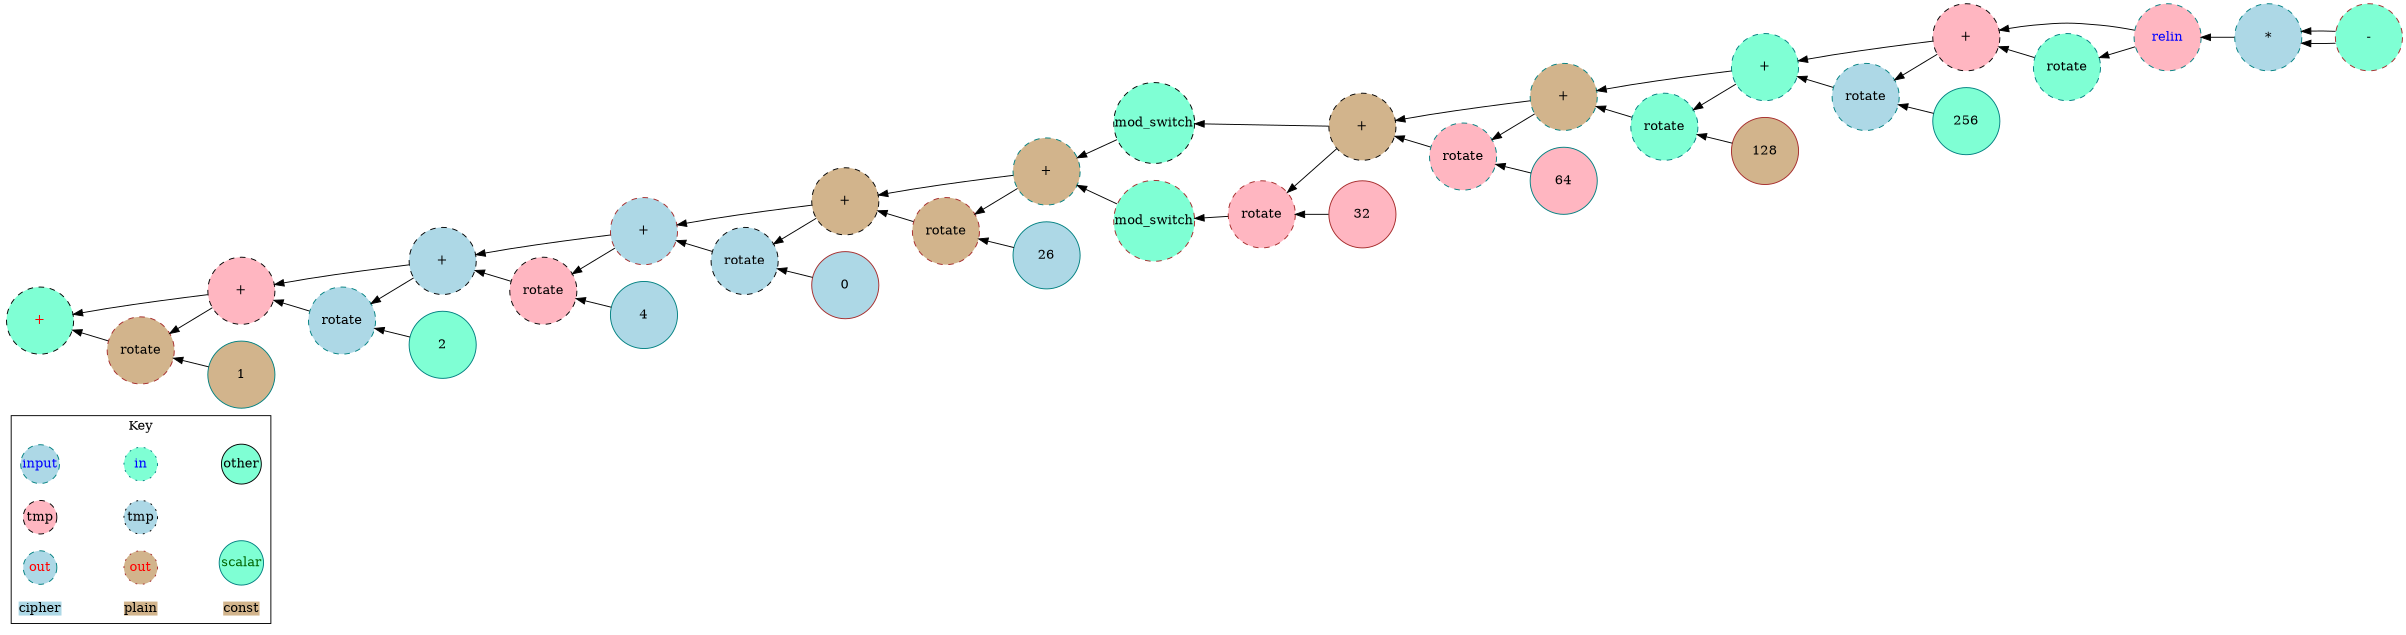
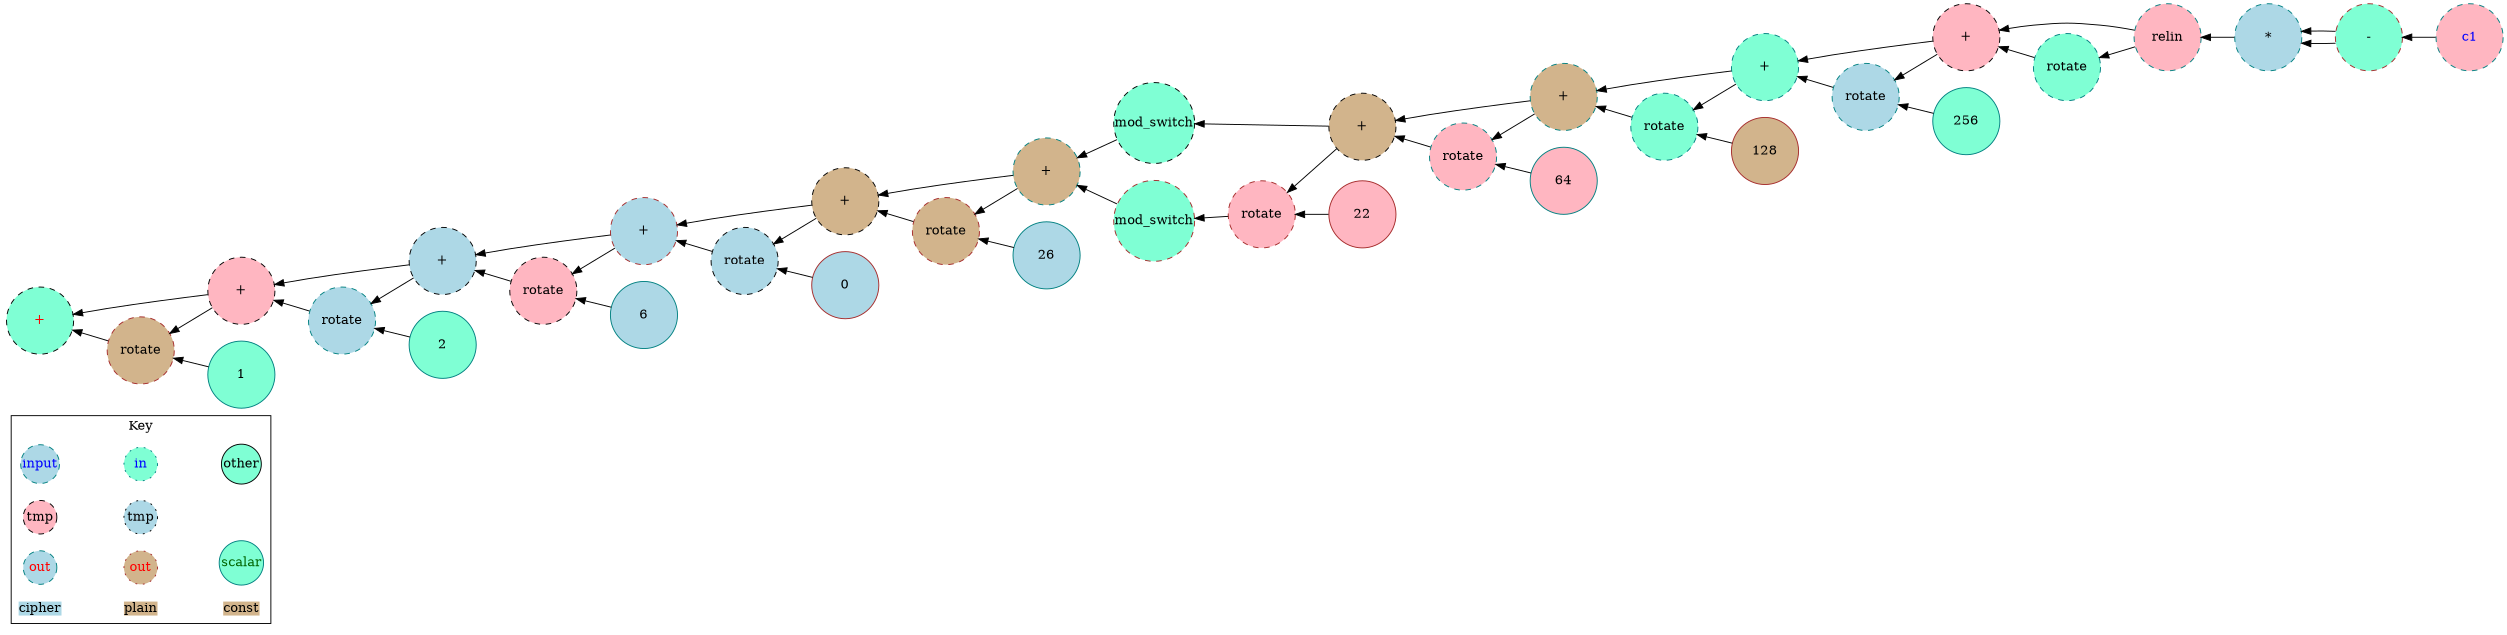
(2168, 37) -> (2168, 37)
none -> (2470, 37)
(1362, 214) -> (1362, 214)
(644, 315) -> (644, 315)
(241, 375) -> (241, 375)
